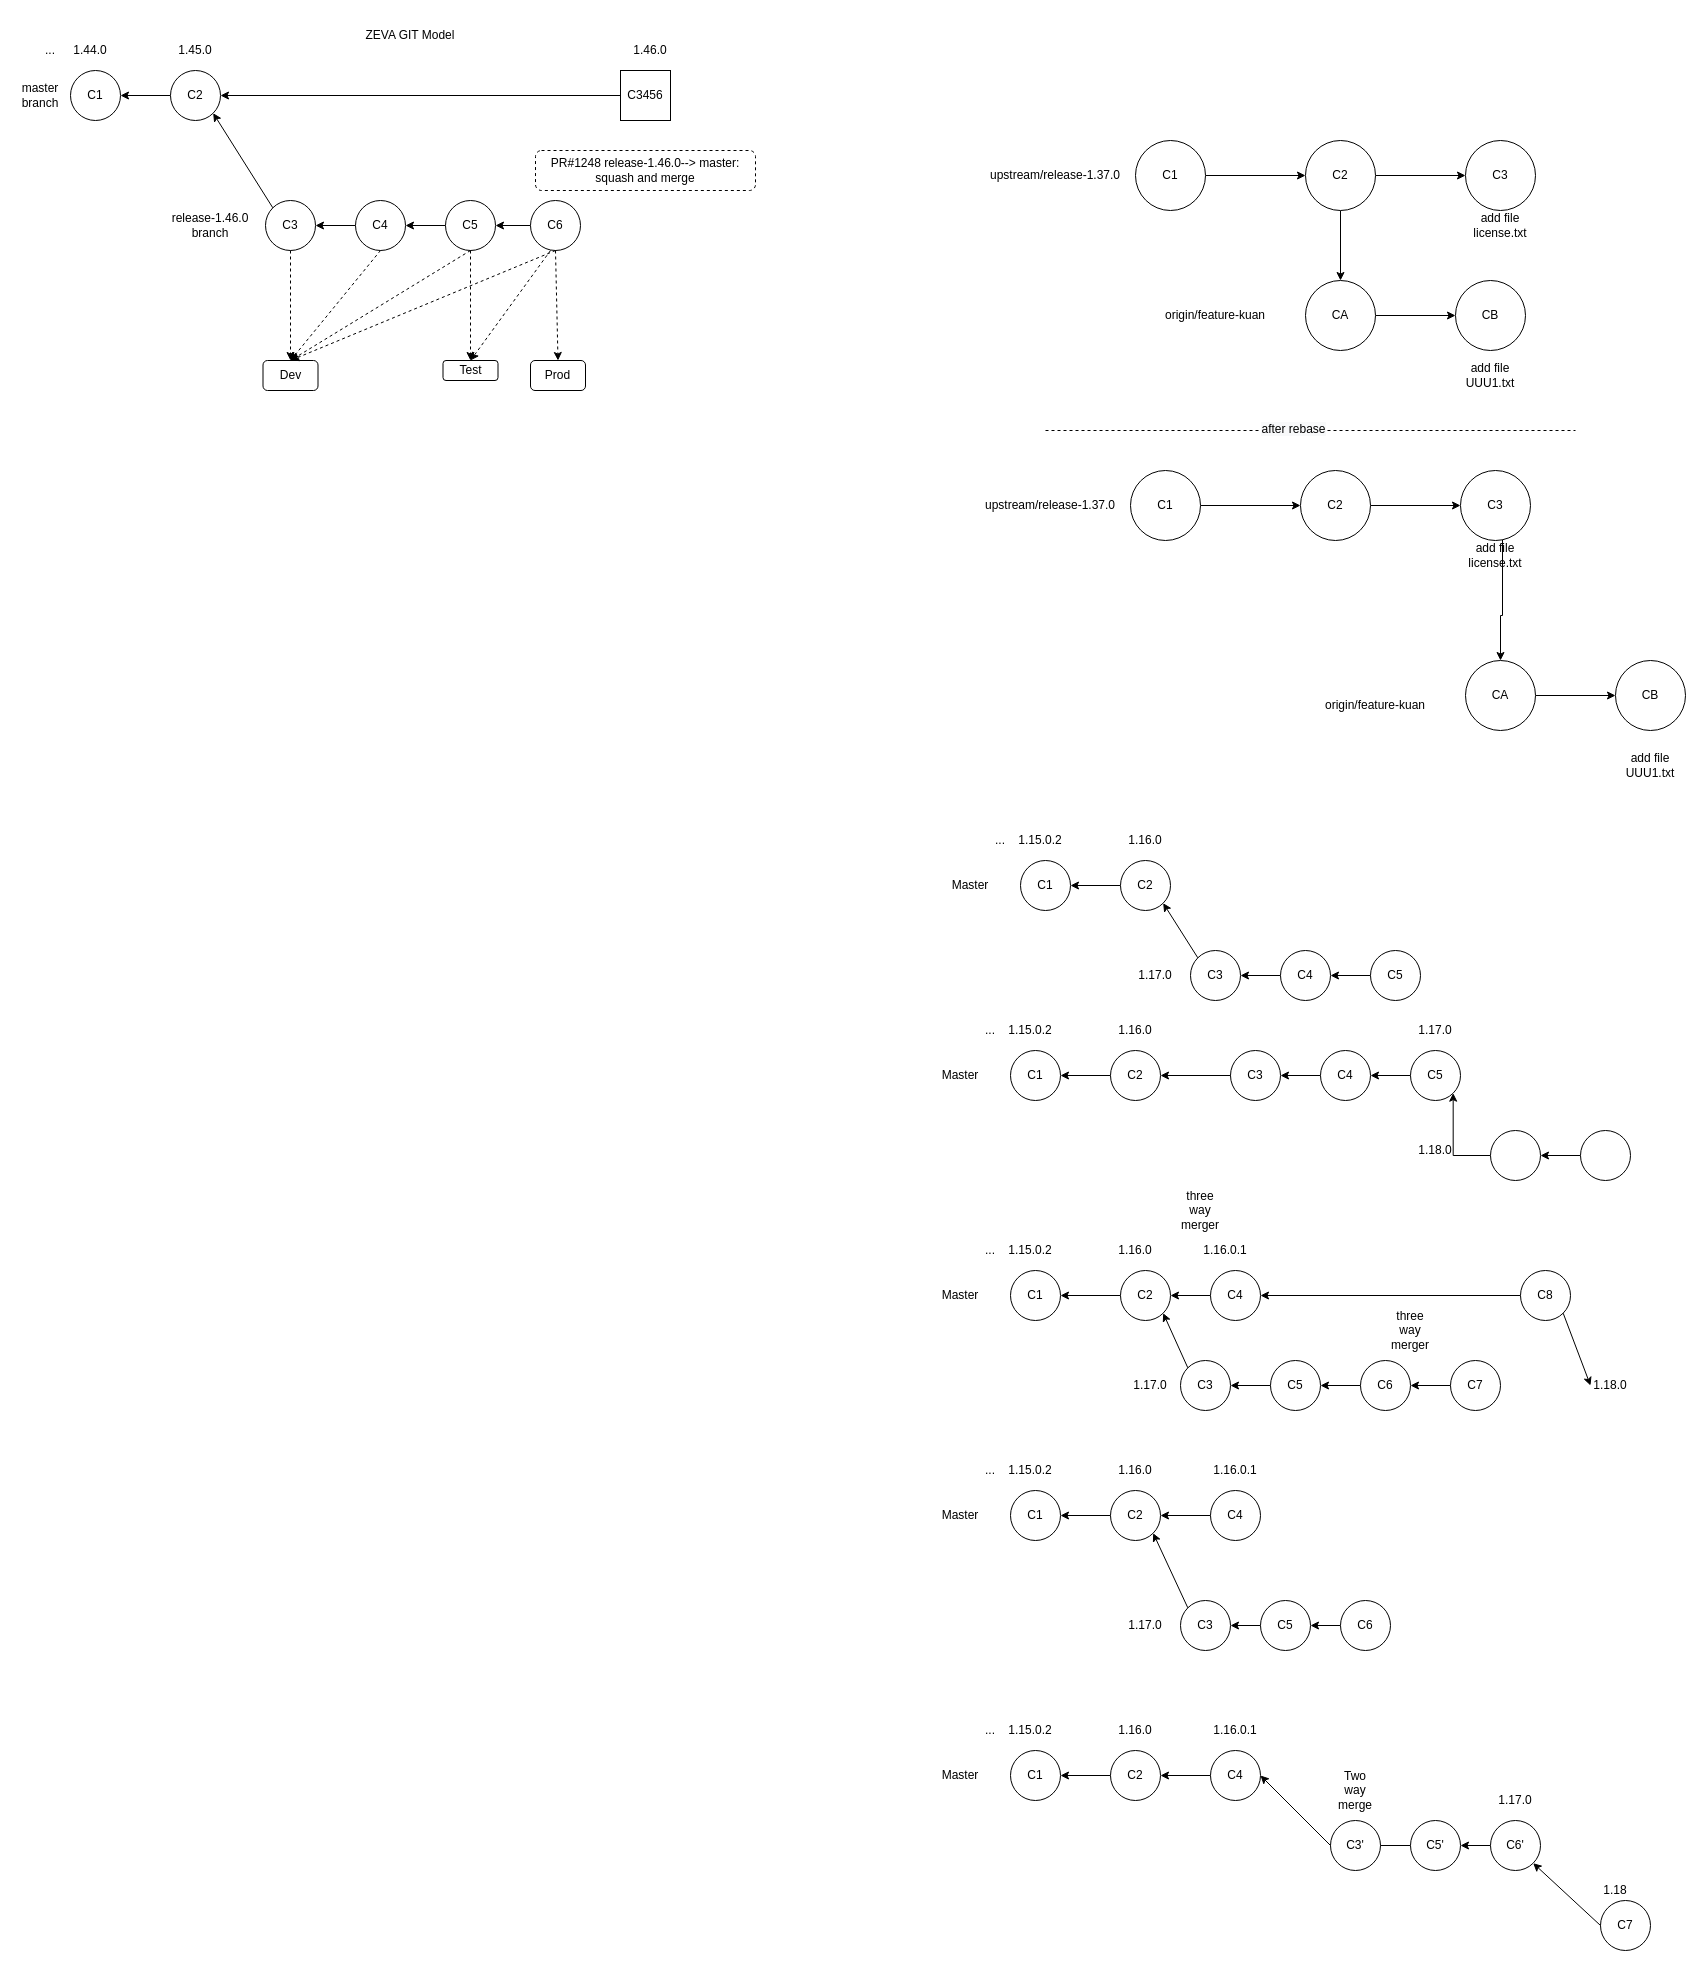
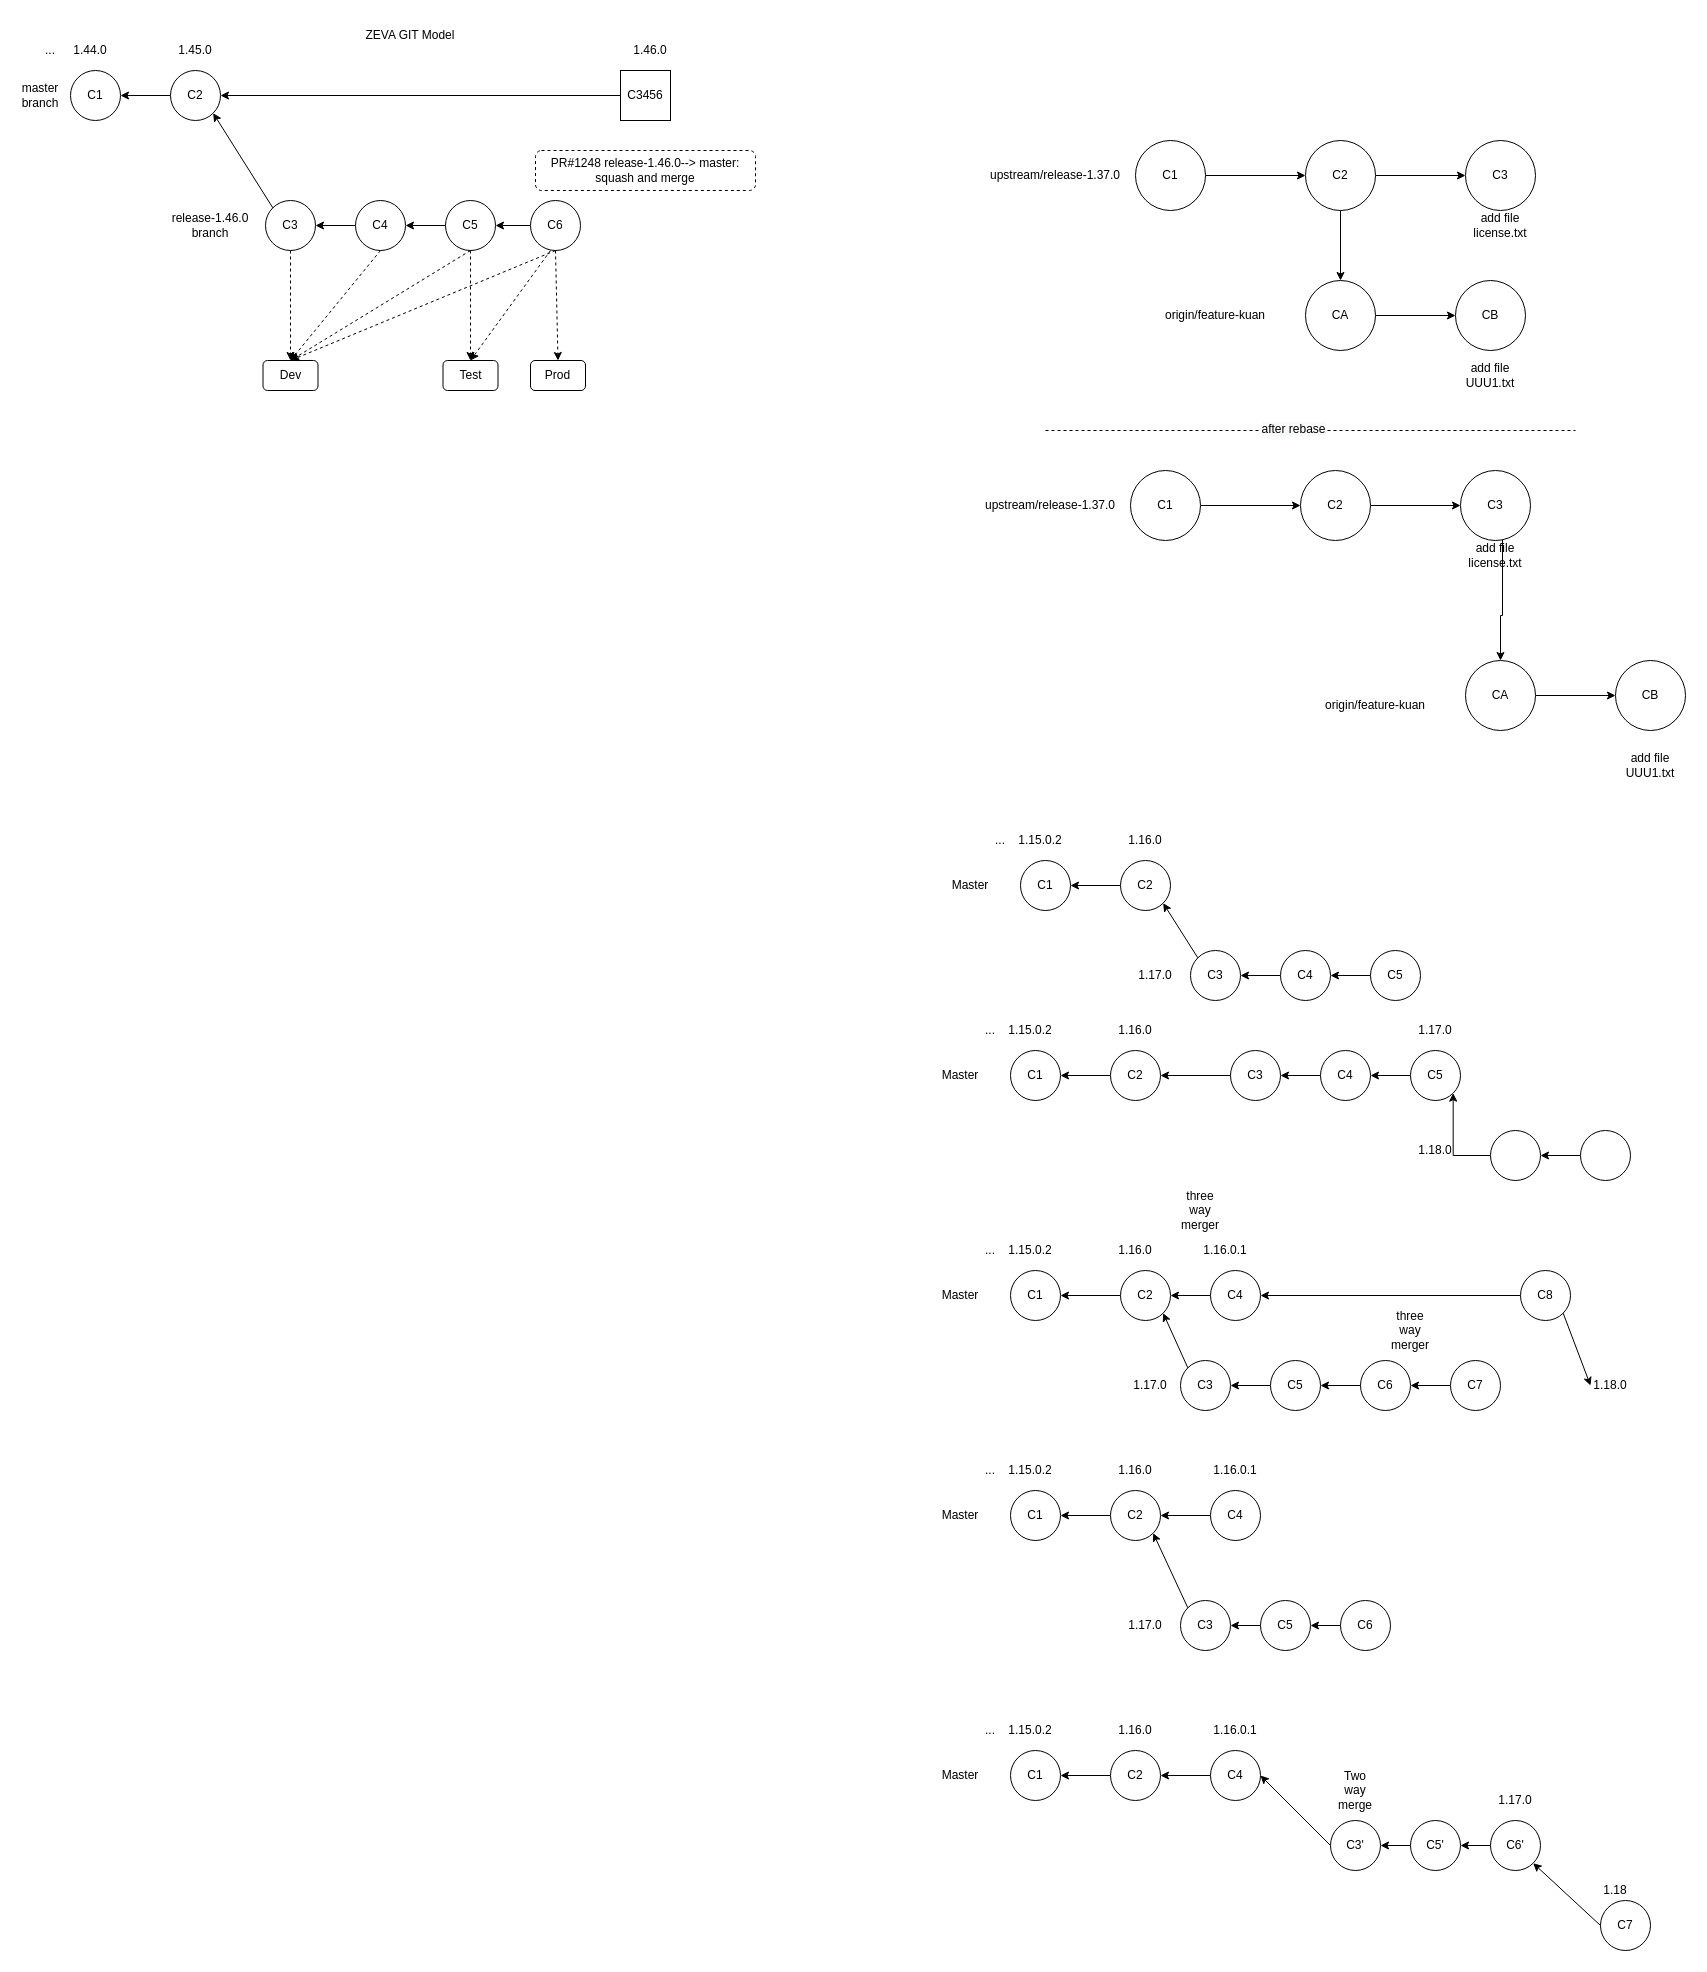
(471, 371) -> (471, 376)
(1387, 1846) -> (1389, 1846)
